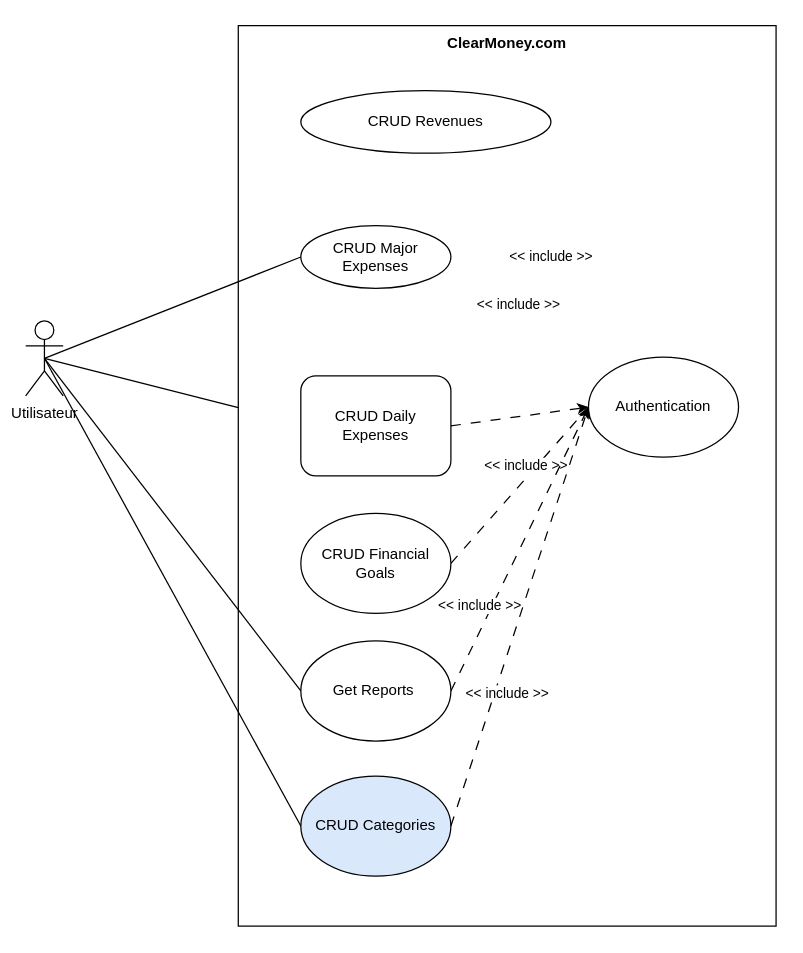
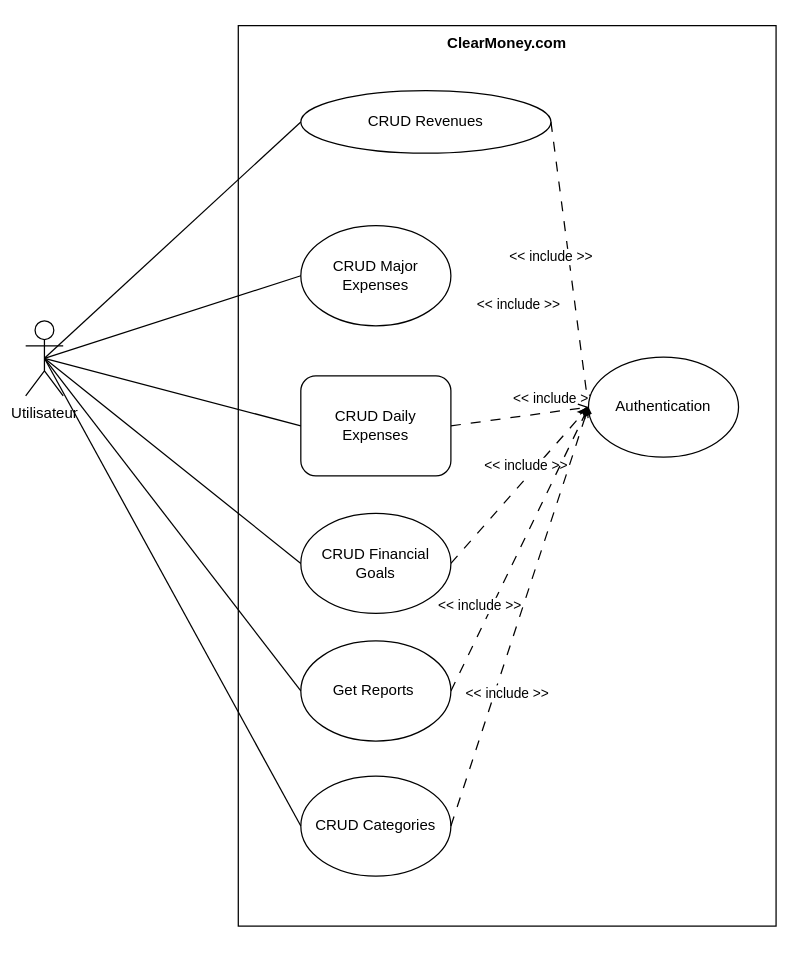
(376, 257) -> (376, 276)
none -> (578, 330)
(211, 400) -> (174, 239)
(578, 408) -> (579, 408)
(587, 408) -> (579, 417)
none -> (255, 414)
(585, 414) -> (585, 414)
(585, 417) -> (585, 418)
none -> (176, 464)
(376, 826) -> (376, 826)
